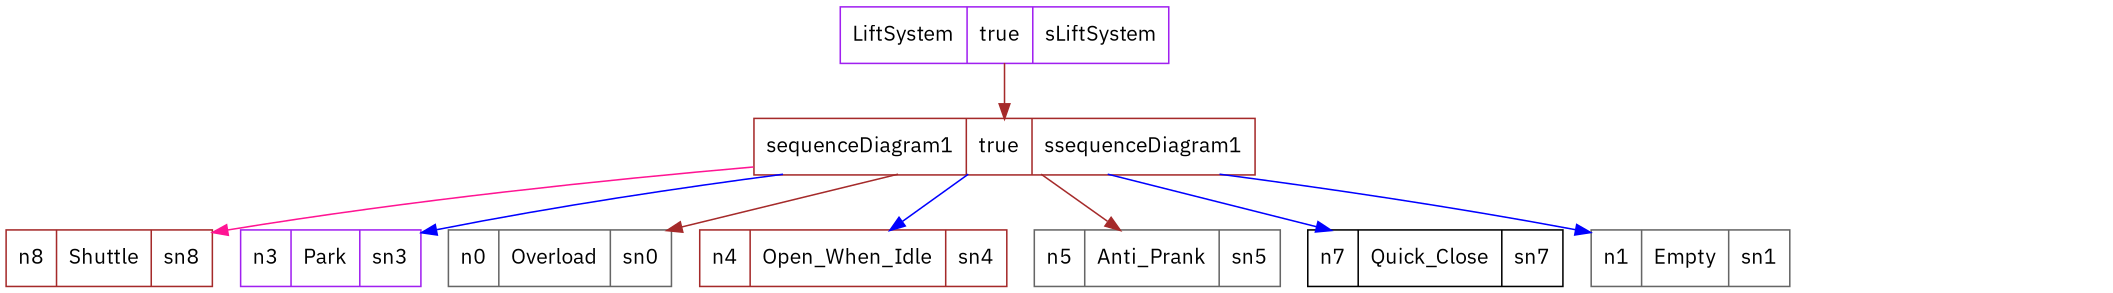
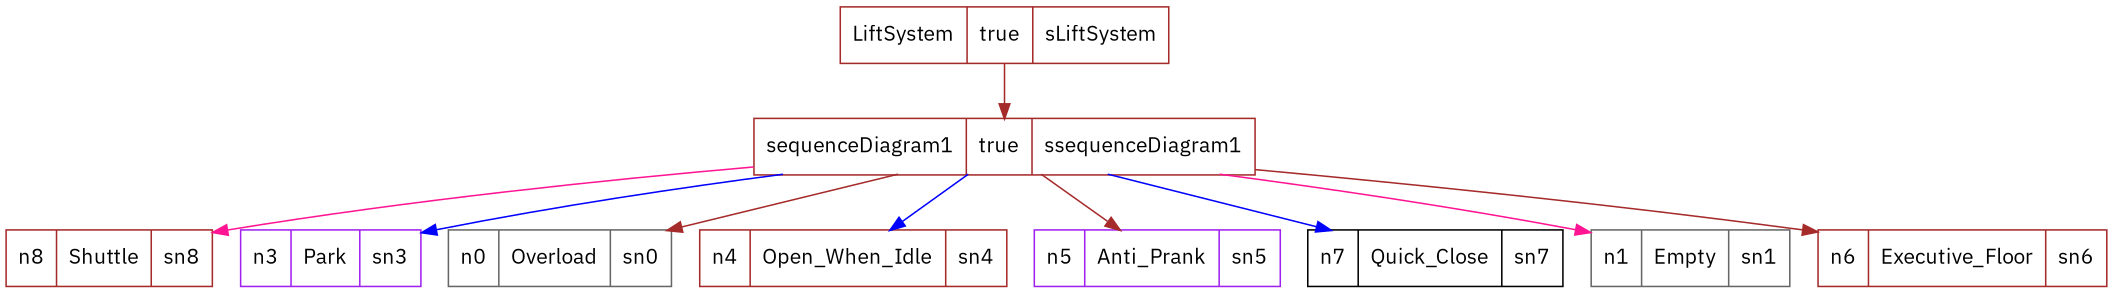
(1005, 35) -> (1005, 35)
(1398, 200) -> (1398, 200)
(1157, 258) -> (1157, 258)
none -> (1962, 258)
